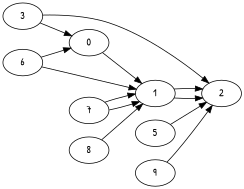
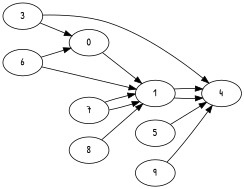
(222, 93) -> (222, 93)
